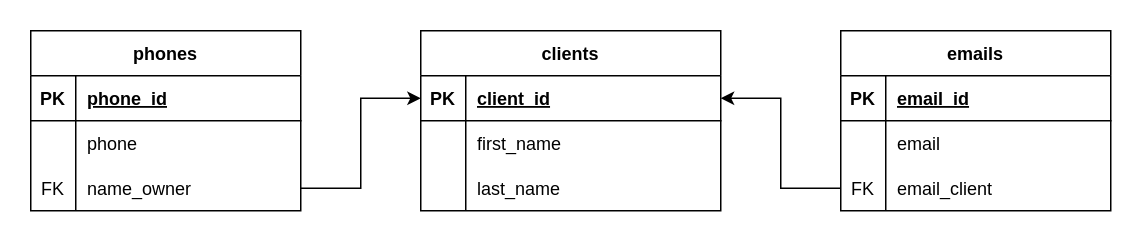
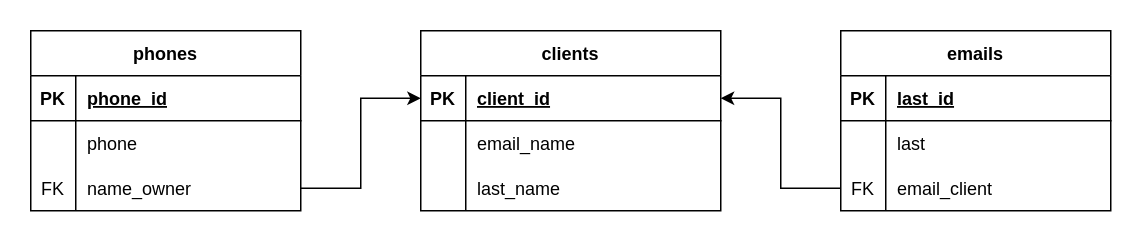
(930, 99) -> (928, 99)
(525, 144) -> (523, 144)
(918, 144) -> (915, 144)
